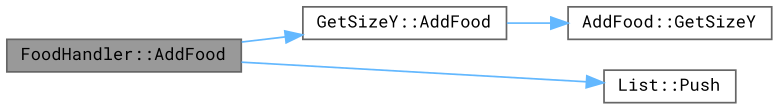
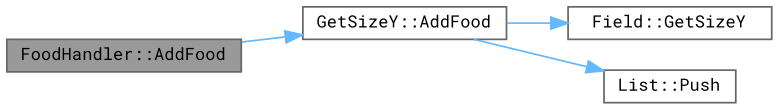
(670, 23) -> (670, 23)
(414, 72) -> (530, 53)
